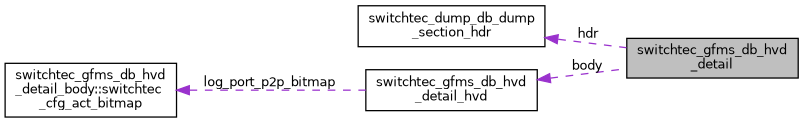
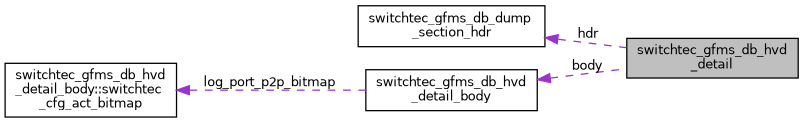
(452, 26) -> (452, 26)
(452, 90) -> (452, 90)
